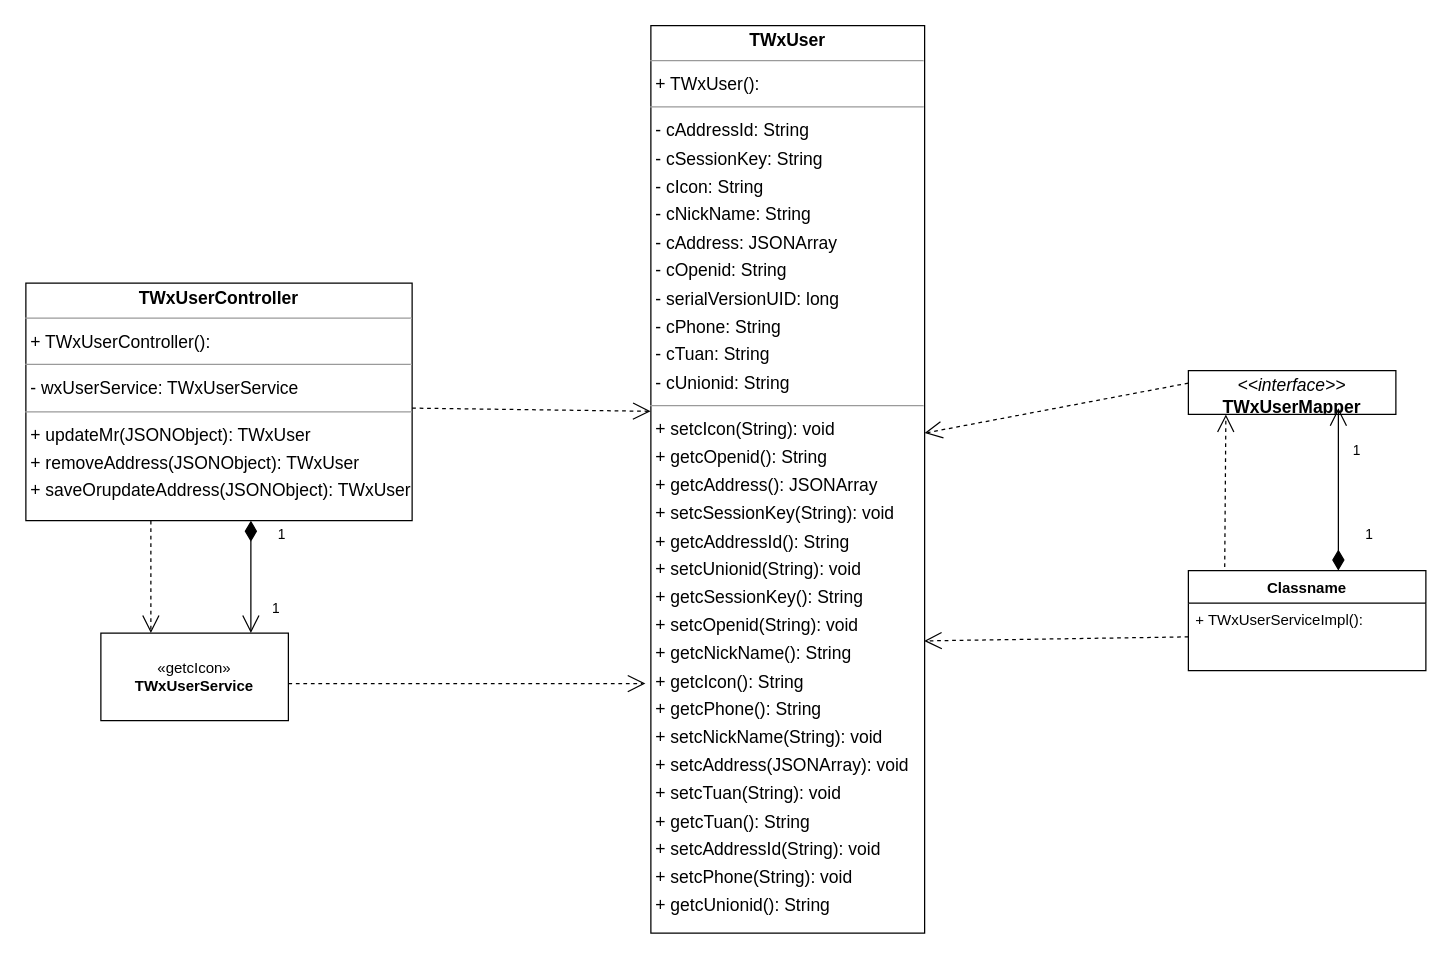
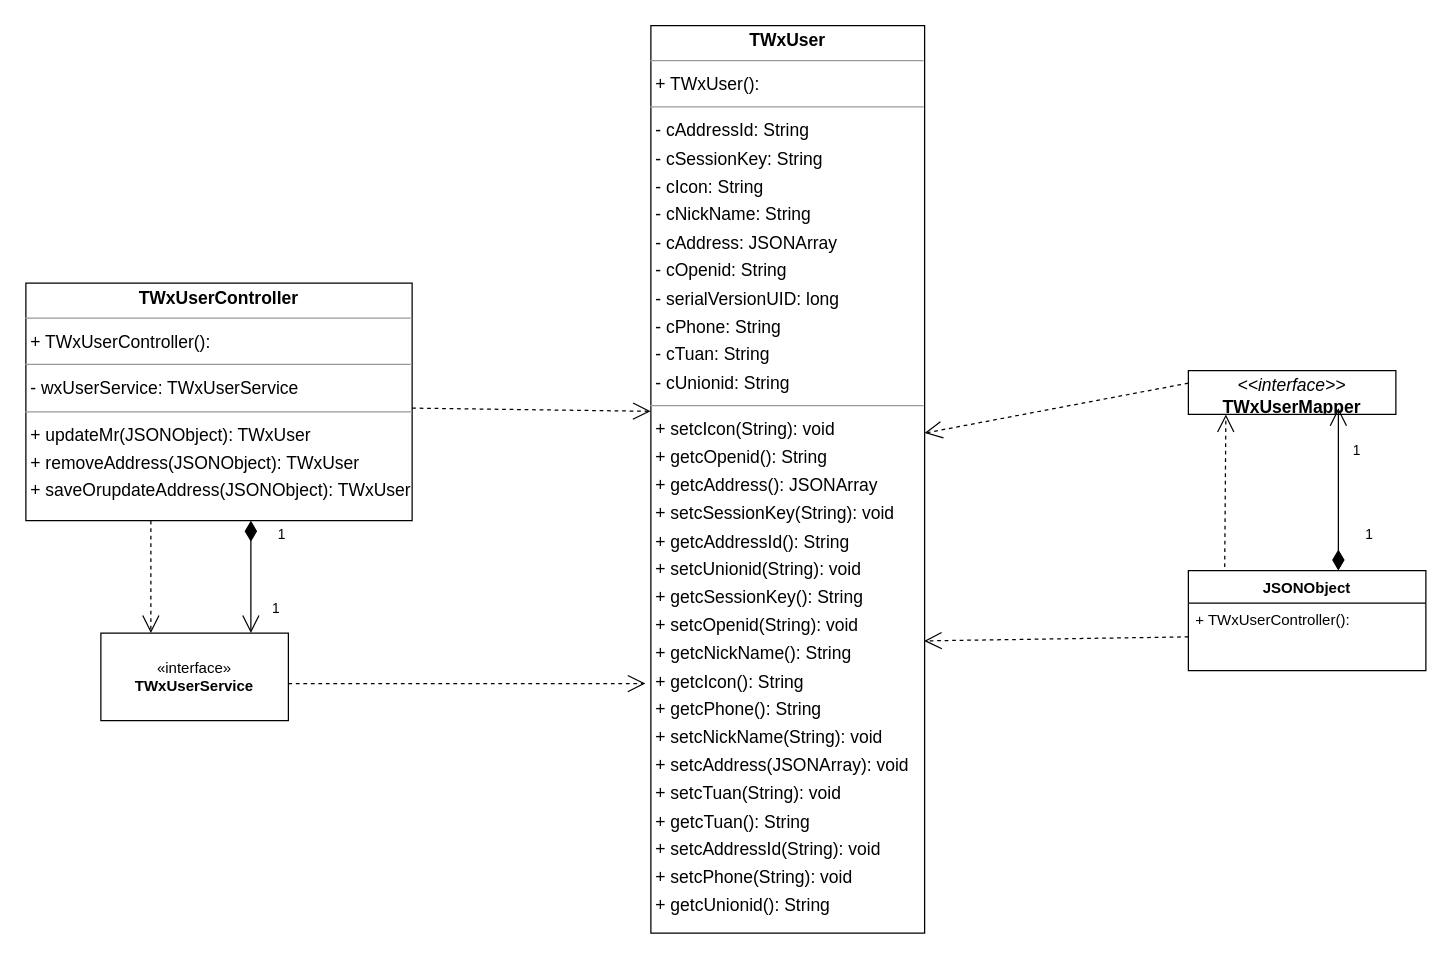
(1307, 588) -> (1307, 588)
(1284, 621) -> (1280, 621)
(194, 677) -> (194, 677)
